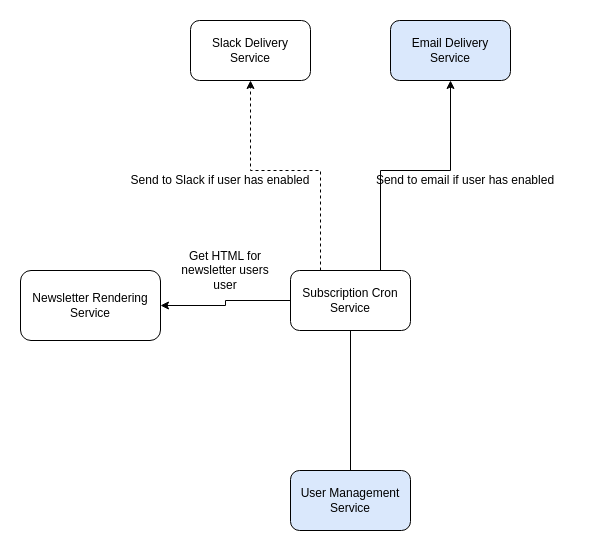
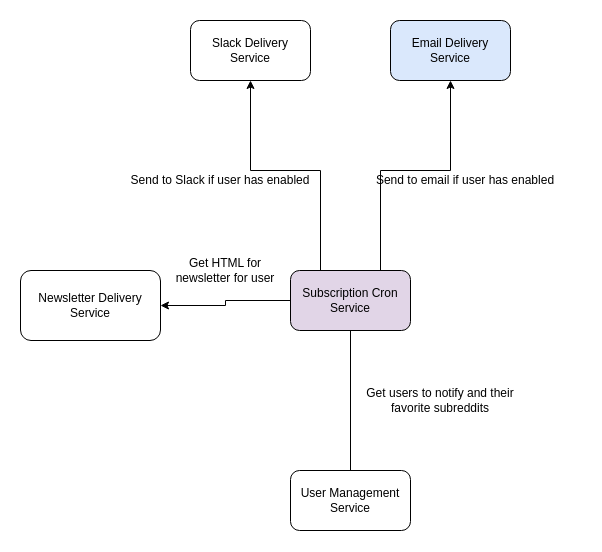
(294, 171) -> (294, 171)
(226, 271) -> (226, 271)
(351, 301) -> (351, 301)
(91, 306) -> (91, 306)
none -> (441, 401)
(351, 501) -> (351, 501)
